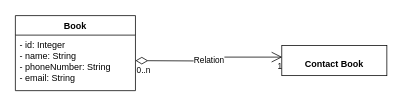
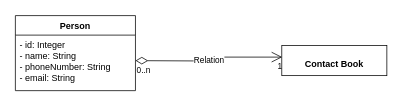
(75, 26) -> (75, 26)
